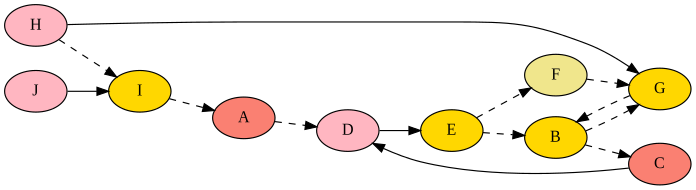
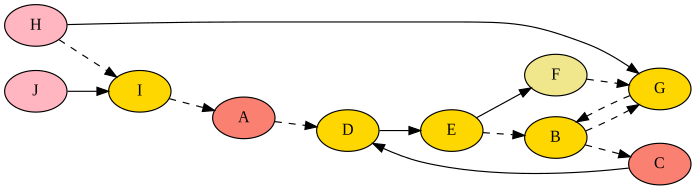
(499, 106) -> (499, 106)
(348, 131) -> (348, 131)
